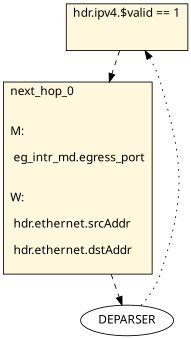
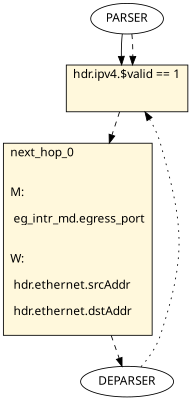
none -> (127, 19)
